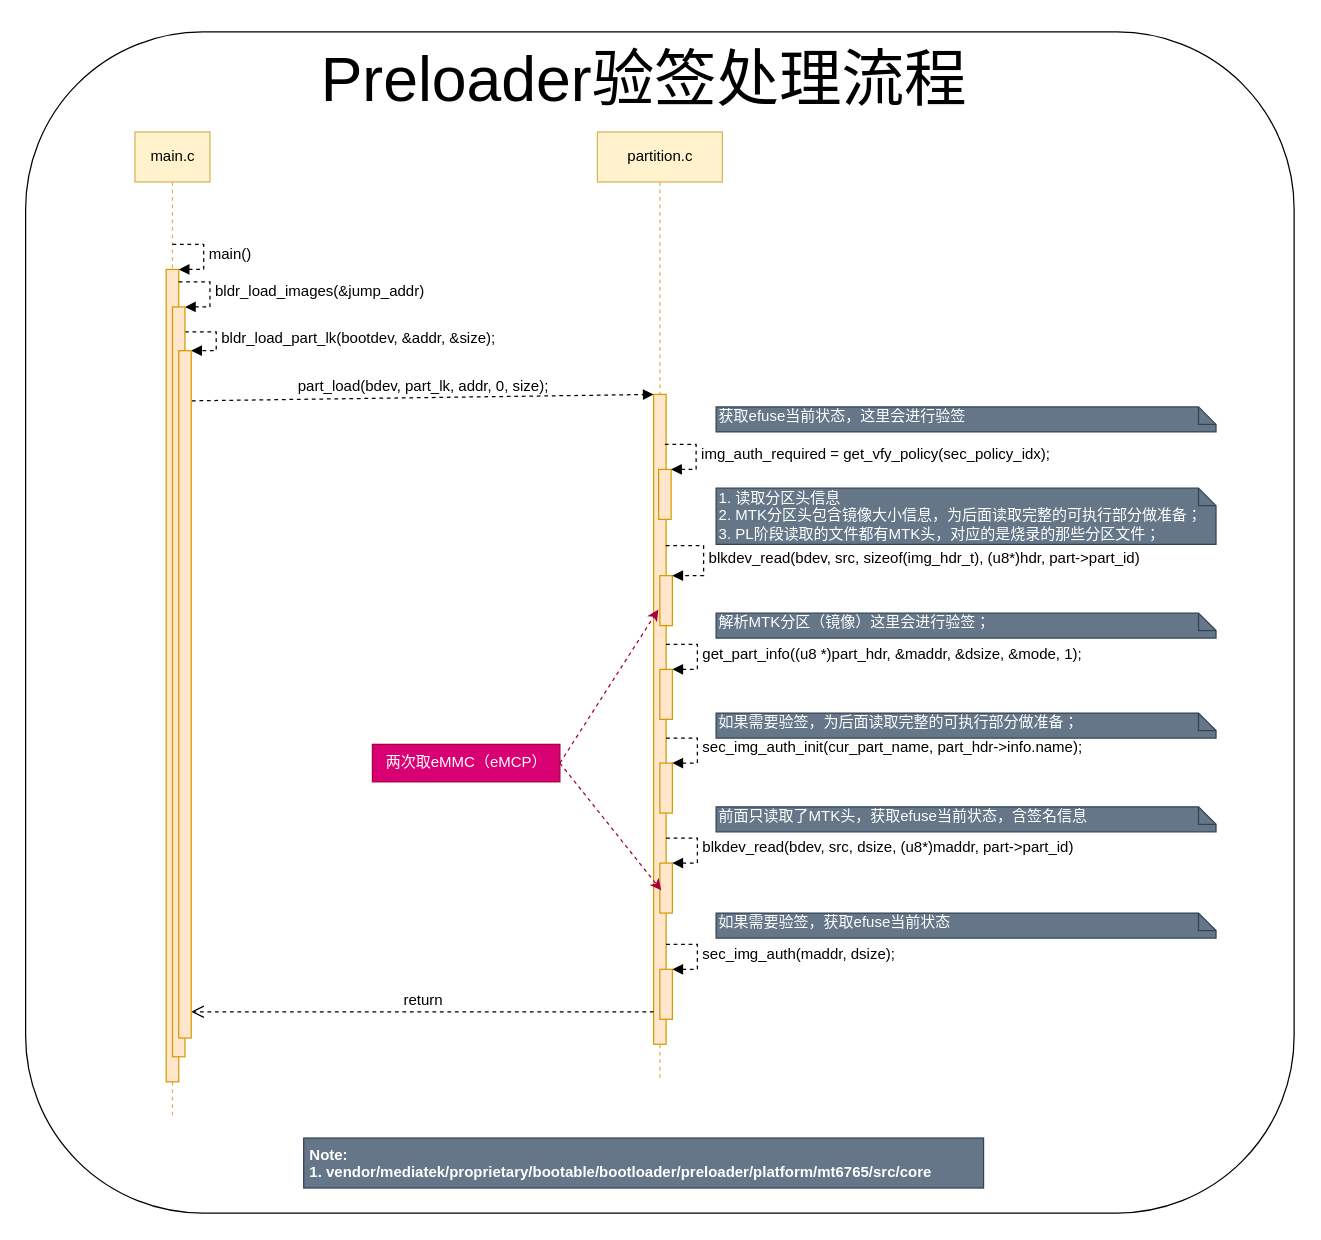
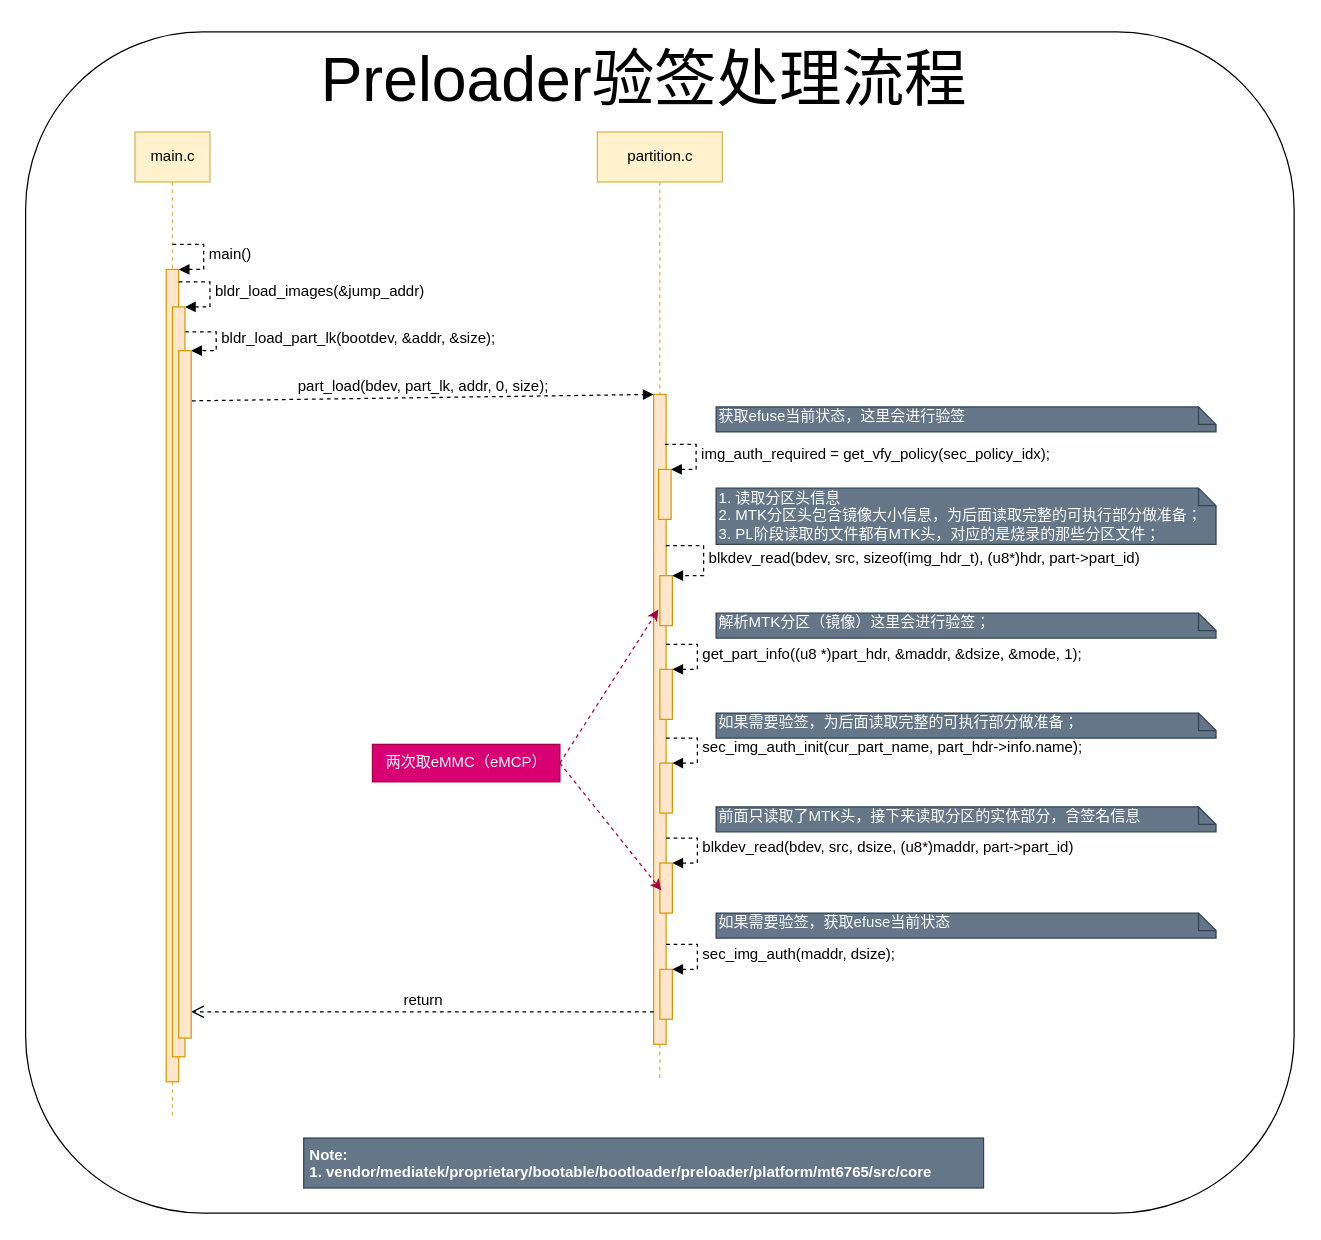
(903, 817) -> (927, 817)
